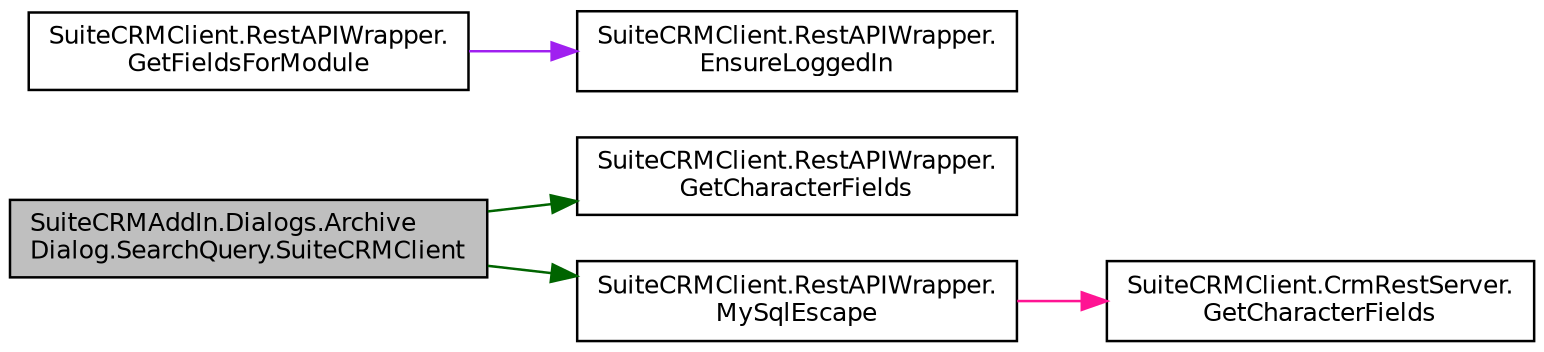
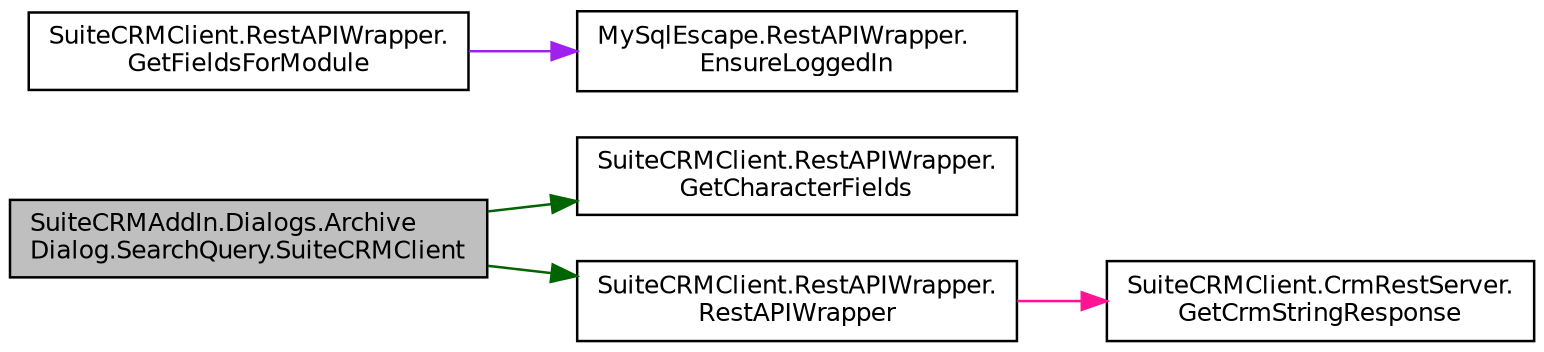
(797, 51) -> (797, 51)
(797, 301) -> (797, 301)
(1321, 301) -> (1321, 301)
